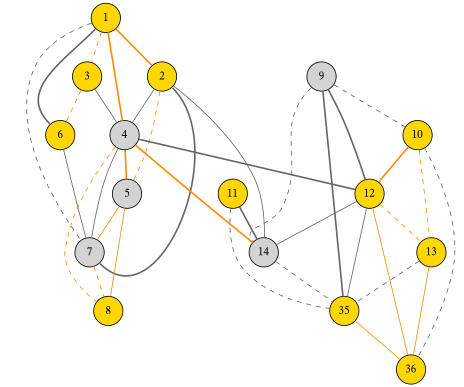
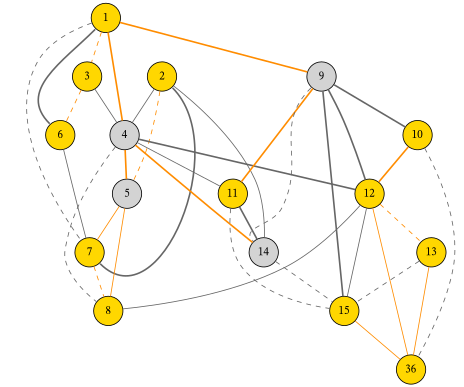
(134, 47) -> (214, 47)
(370, 106) -> (370, 106)
none -> (277, 135)
(101, 192) -> (179, 164)
(424, 194) -> none
(74, 216) -> (74, 216)
(317, 223) -> (247, 283)
(90, 252) -> (90, 252)
(344, 311) -> (344, 311)
